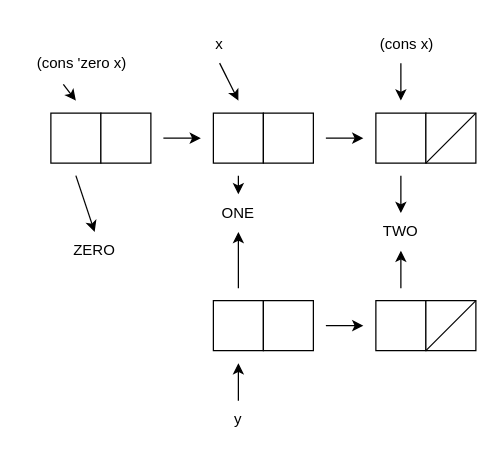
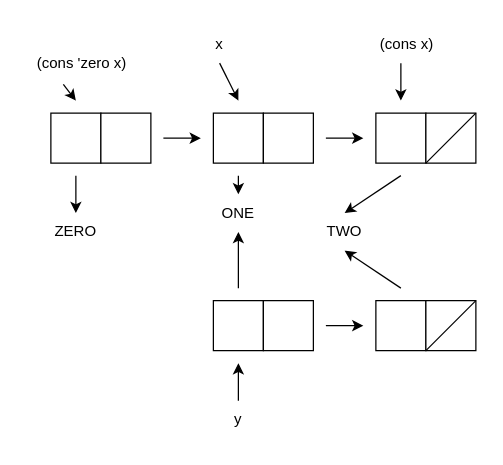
(401, 232) -> (344, 232)
(94, 251) -> (76, 232)
